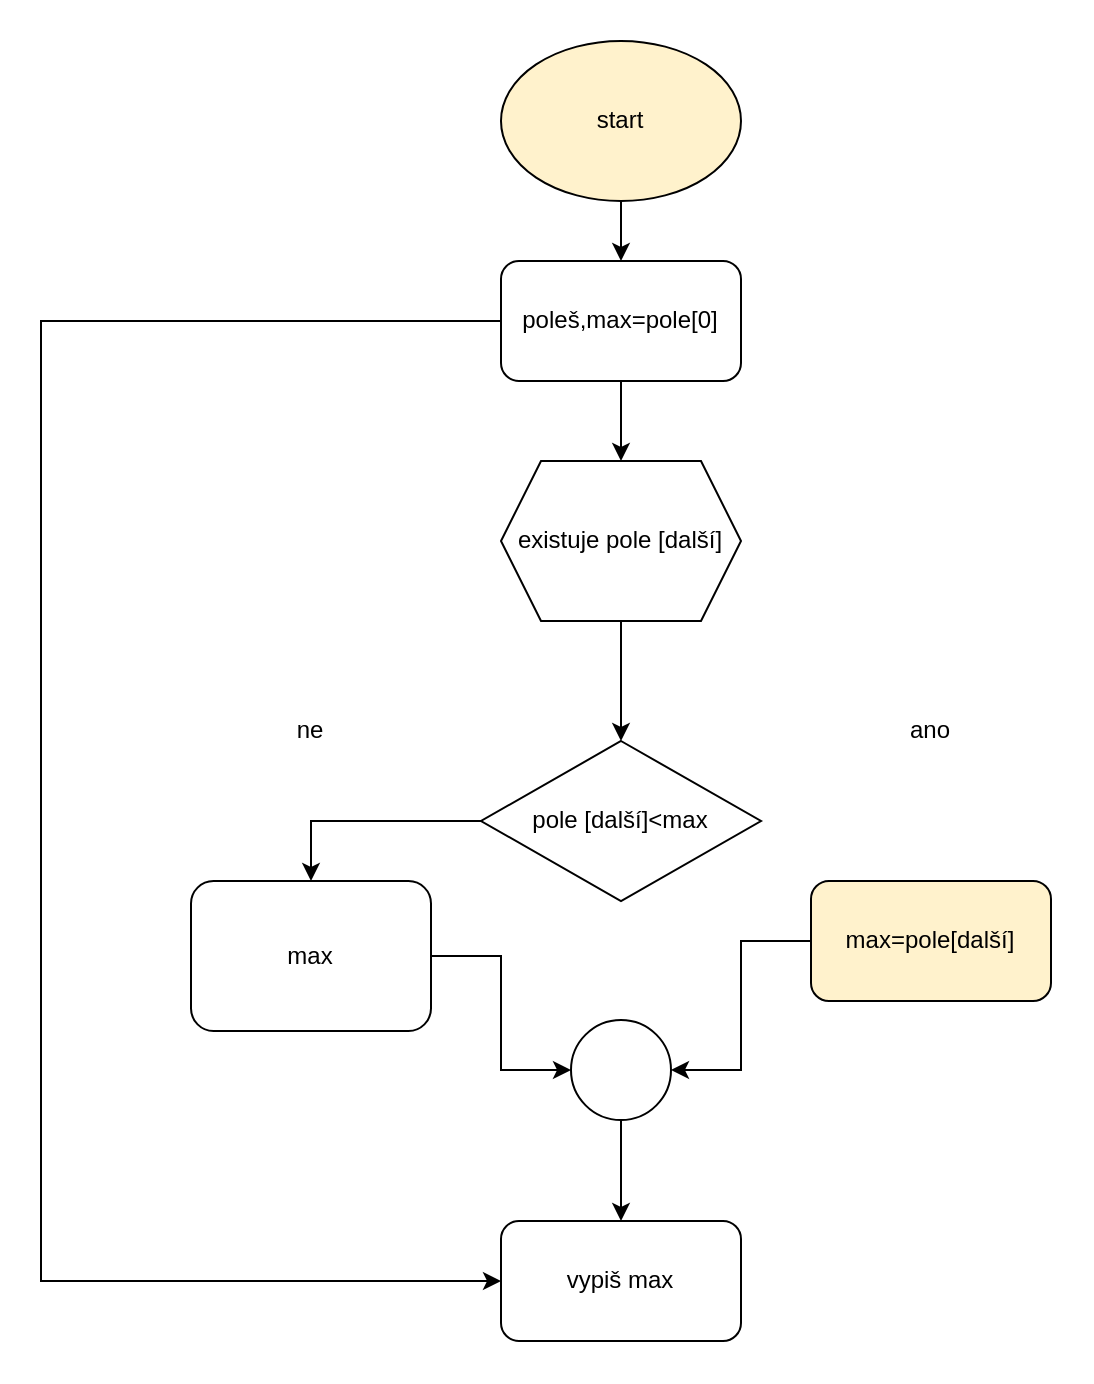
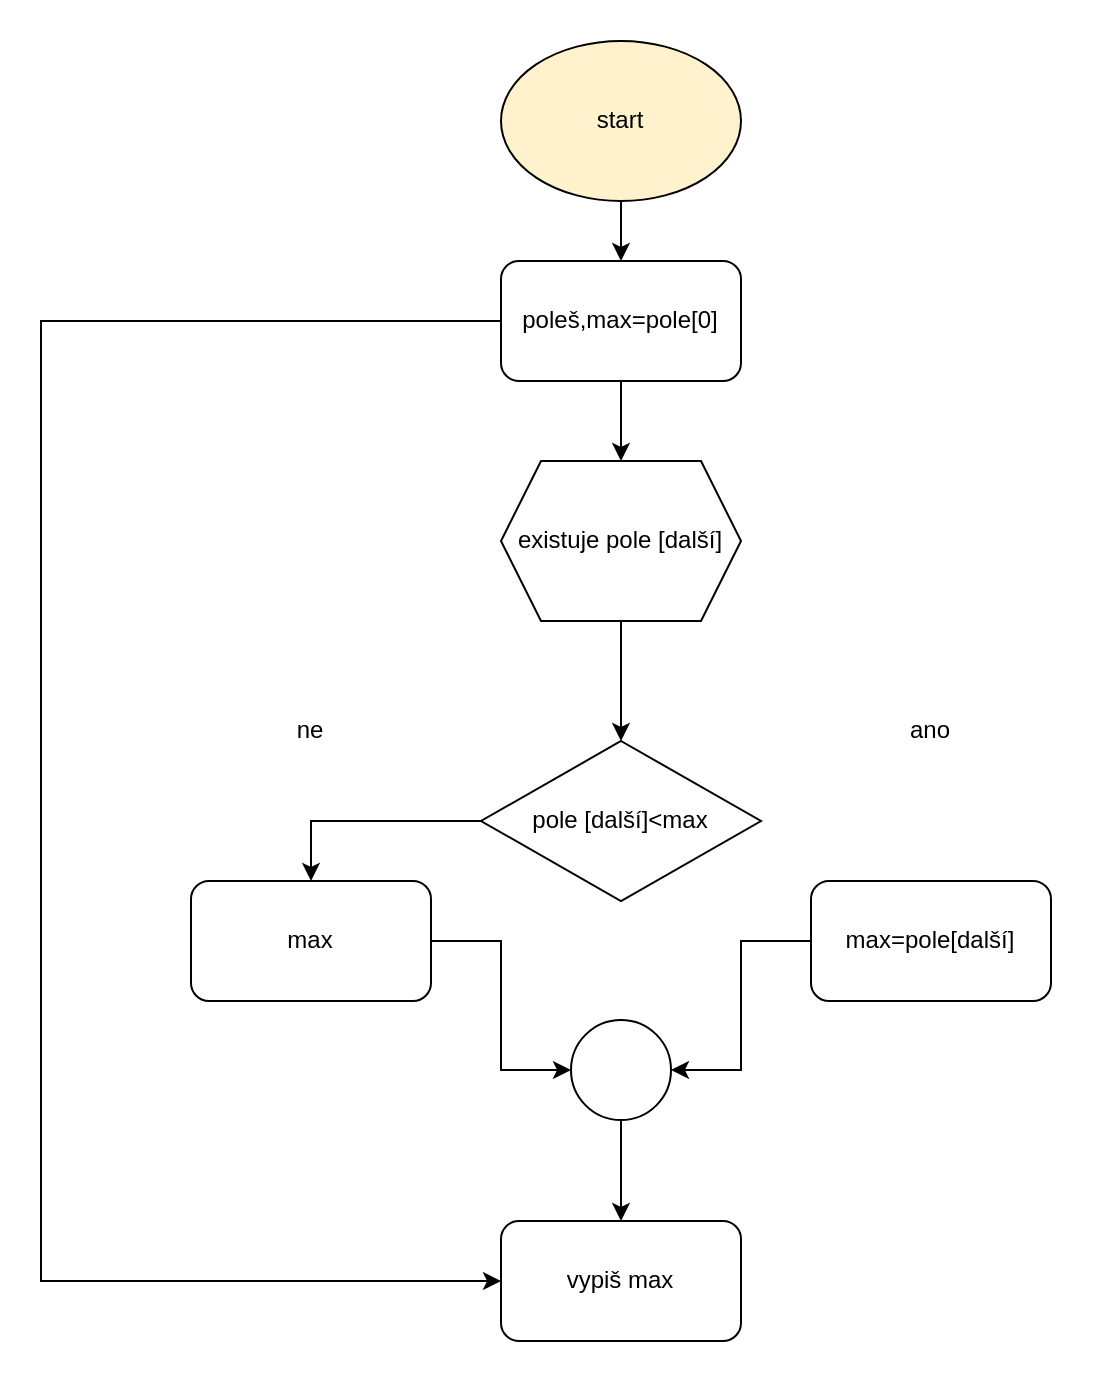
(931, 941) -> (931, 941)
(311, 956) -> (311, 941)
